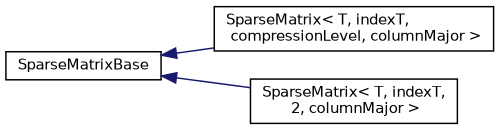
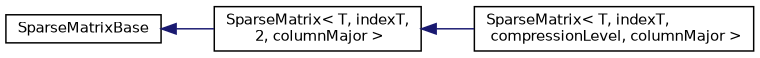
(195, 51) -> (455, 29)
